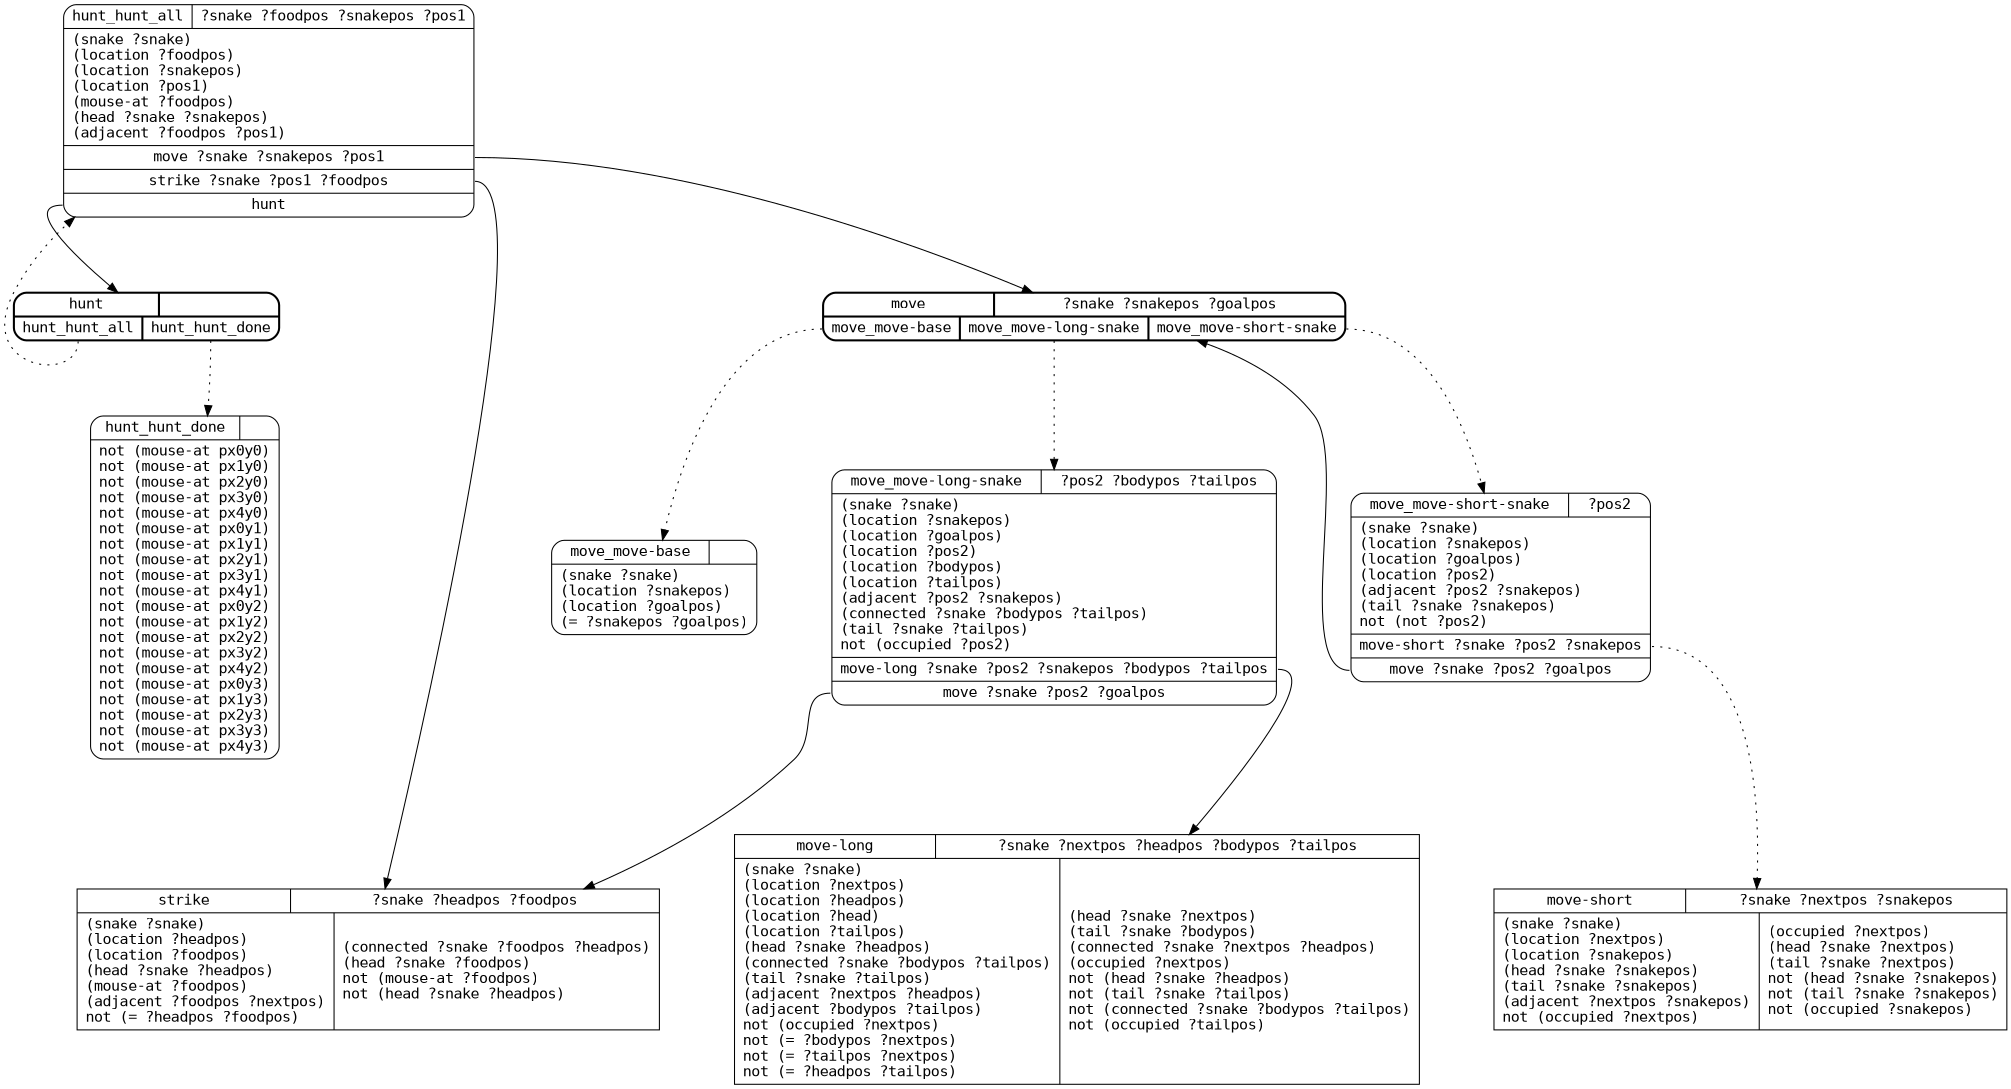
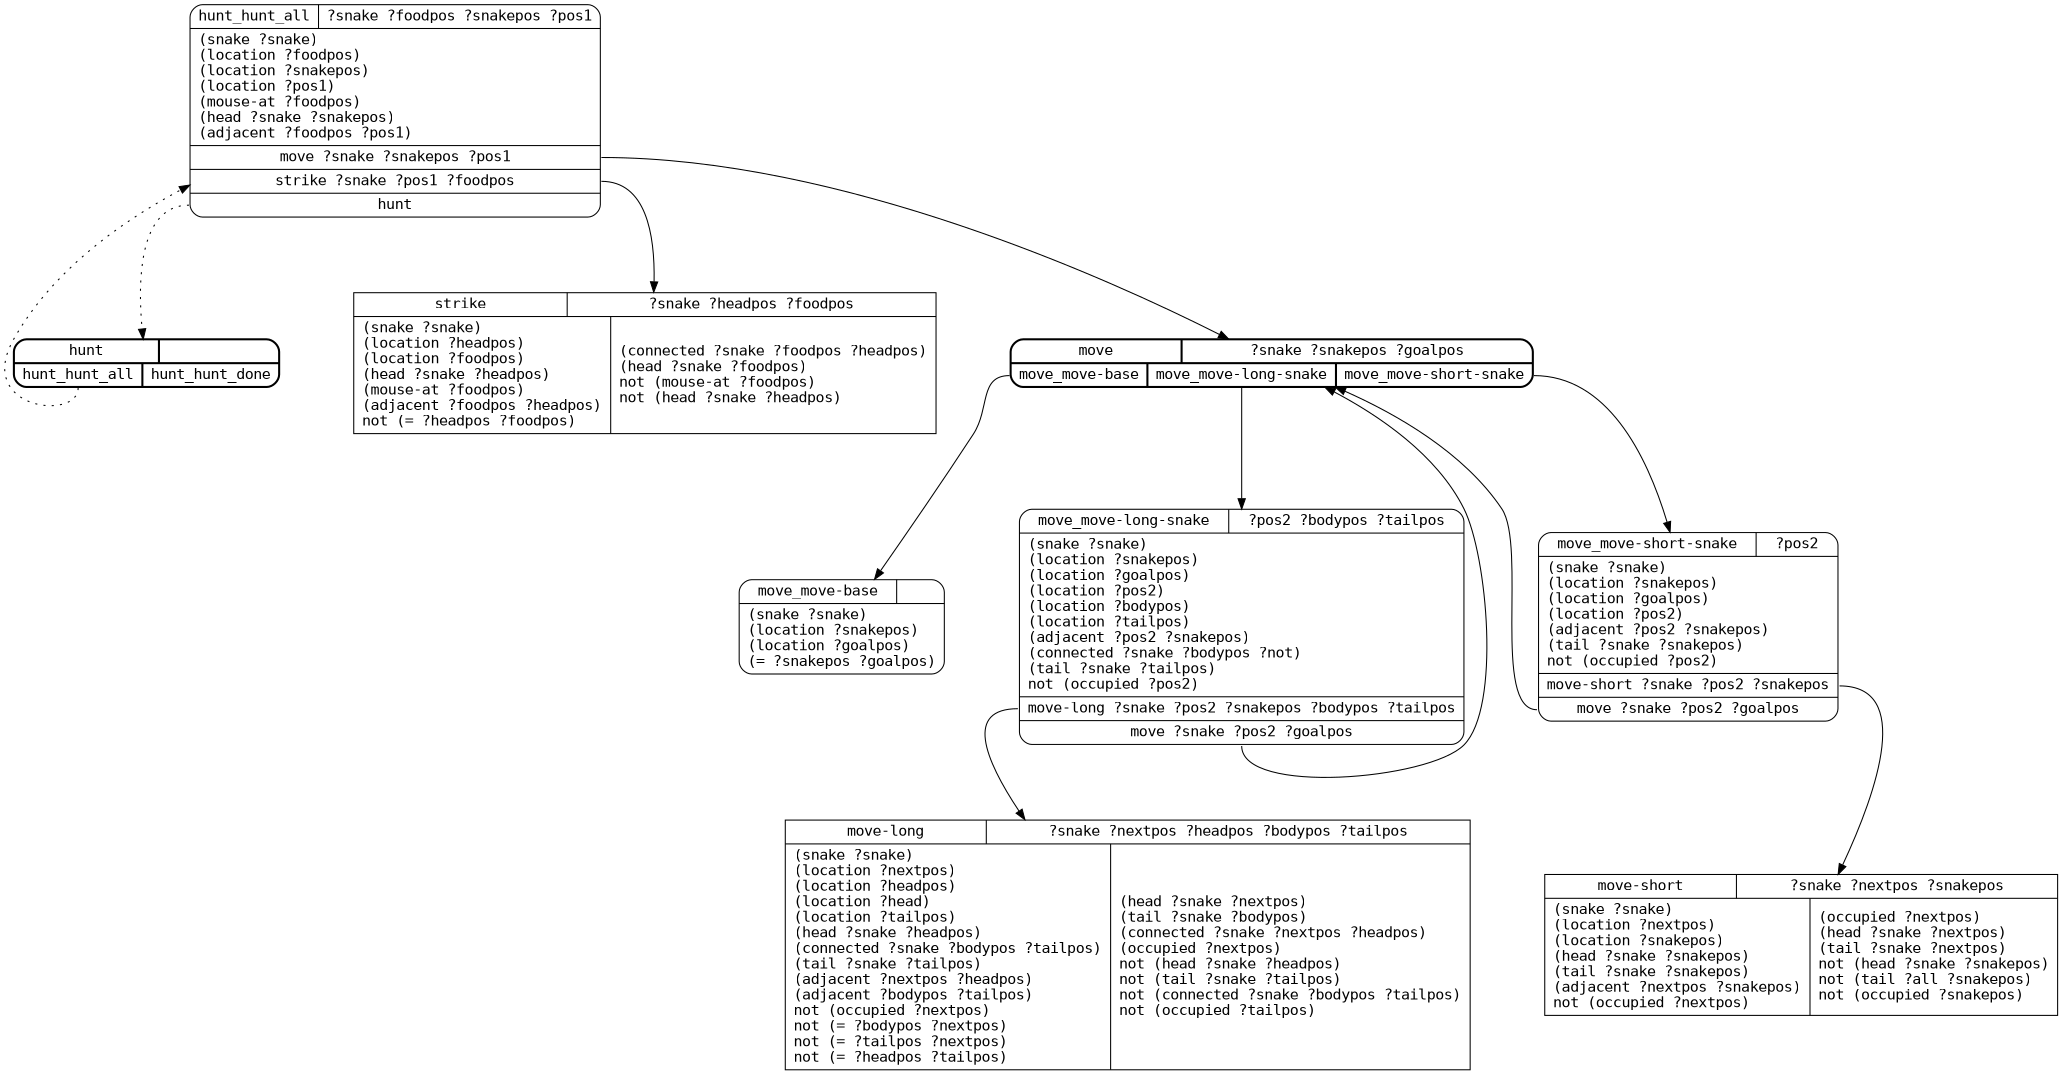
(68, 246) -> (144, 255)
(1437, 383) -> (1622, 427)
(1054, 400) -> (1242, 443)
(714, 402) -> (948, 472)
(185, 587) -> none
(995, 614) -> (1165, 653)
(1424, 622) -> (1633, 661)
(1745, 738) -> (1878, 766)
(733, 808) -> (1486, 659)
(1883, 994) -> (1926, 980)
(206, 1002) -> (482, 406)
